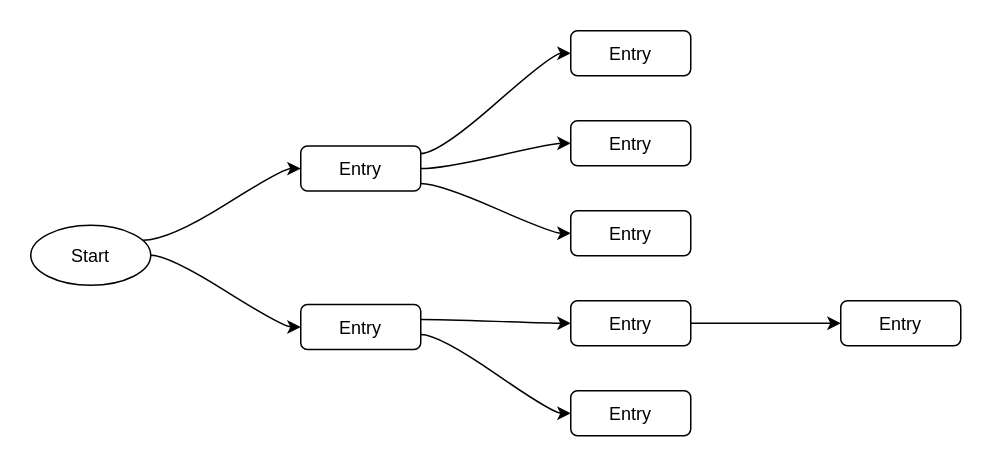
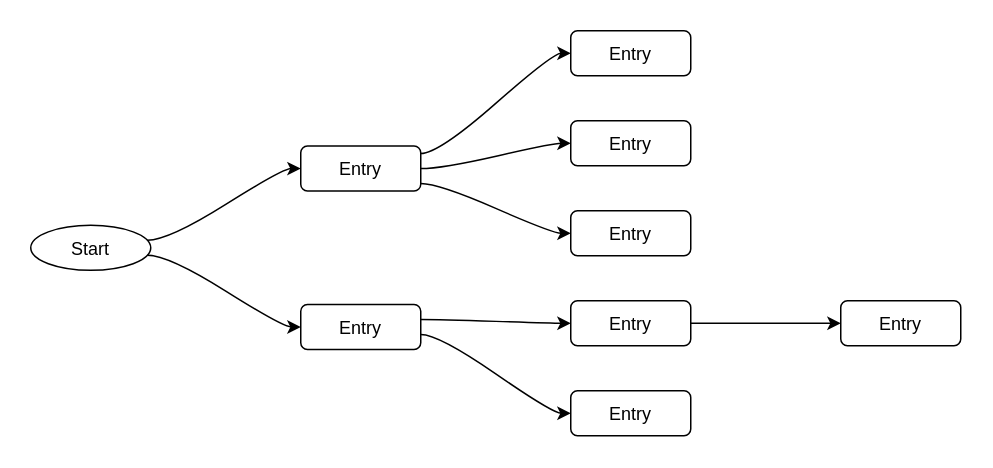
(91, 255) -> (91, 248)
